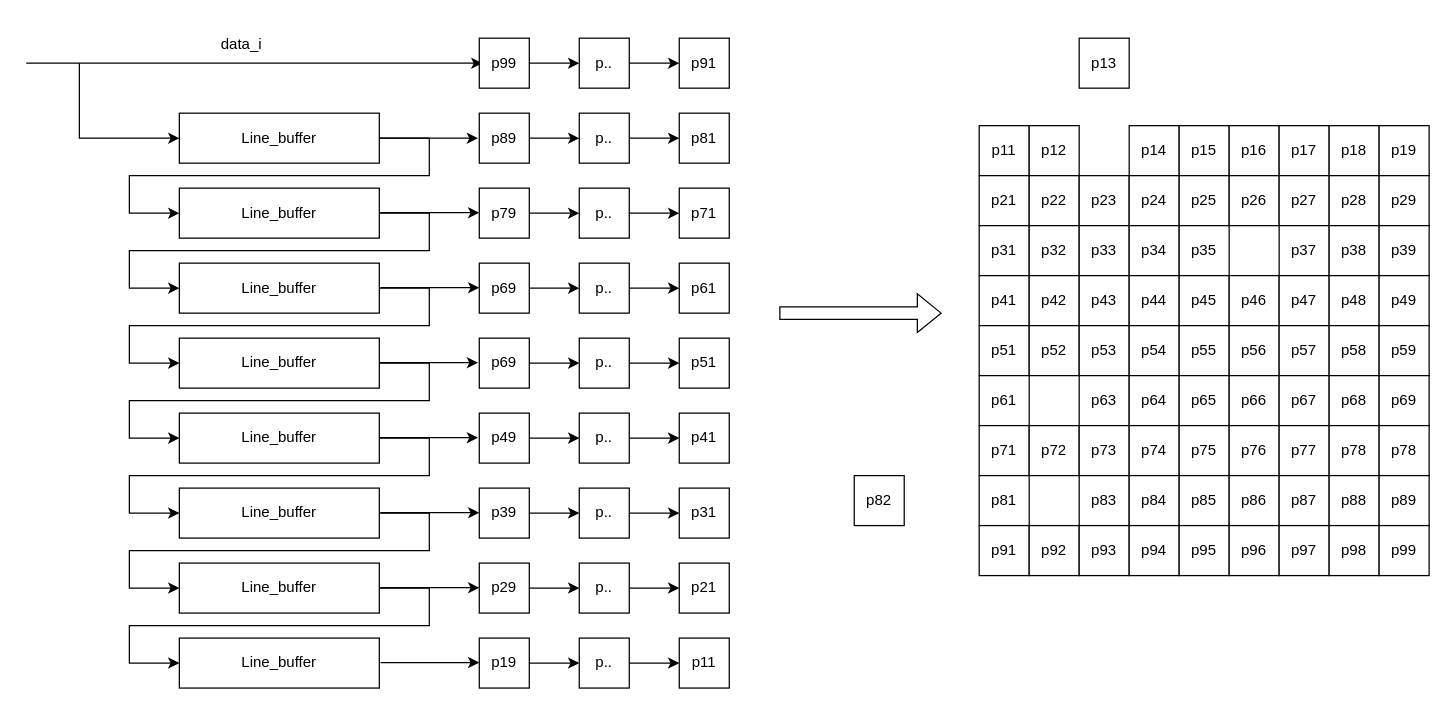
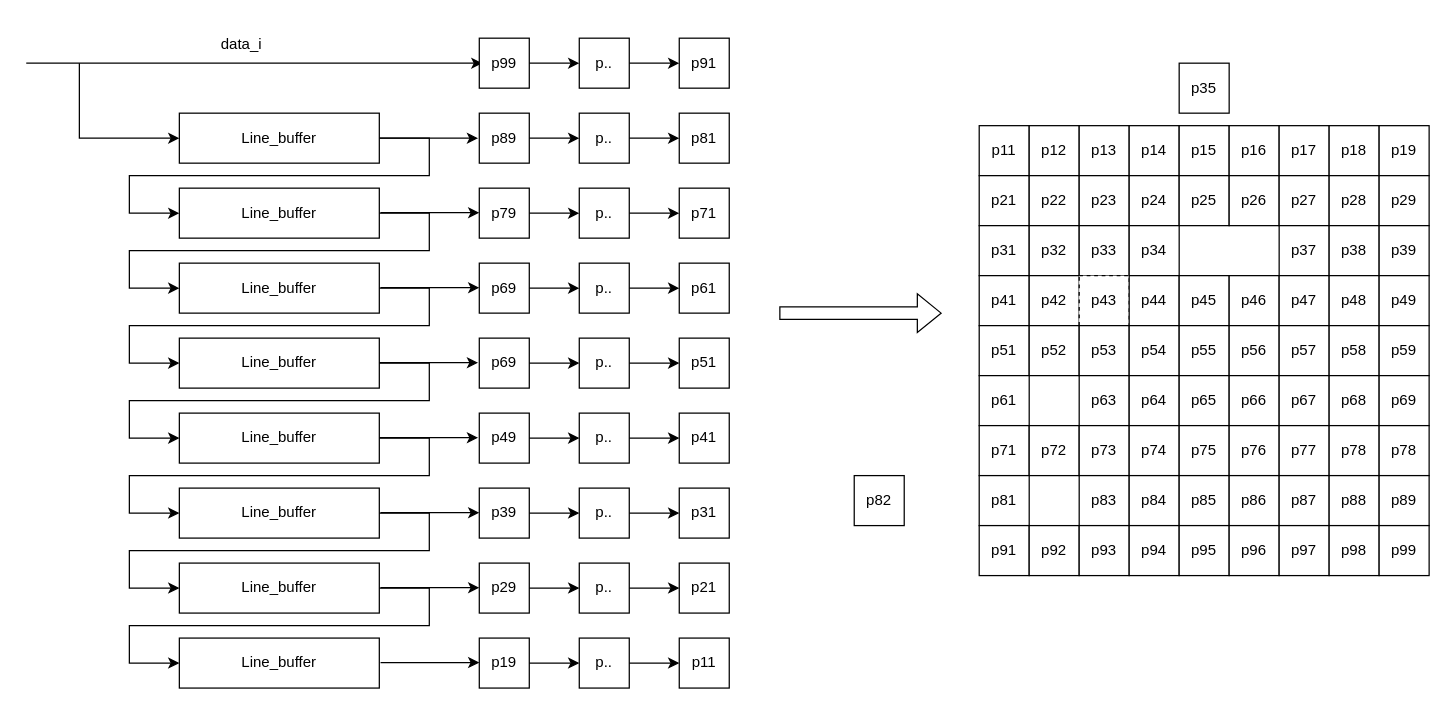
(1104, 63) -> (1104, 151)
(1204, 251) -> (1204, 88)
(1104, 301) -> (1104, 301)
